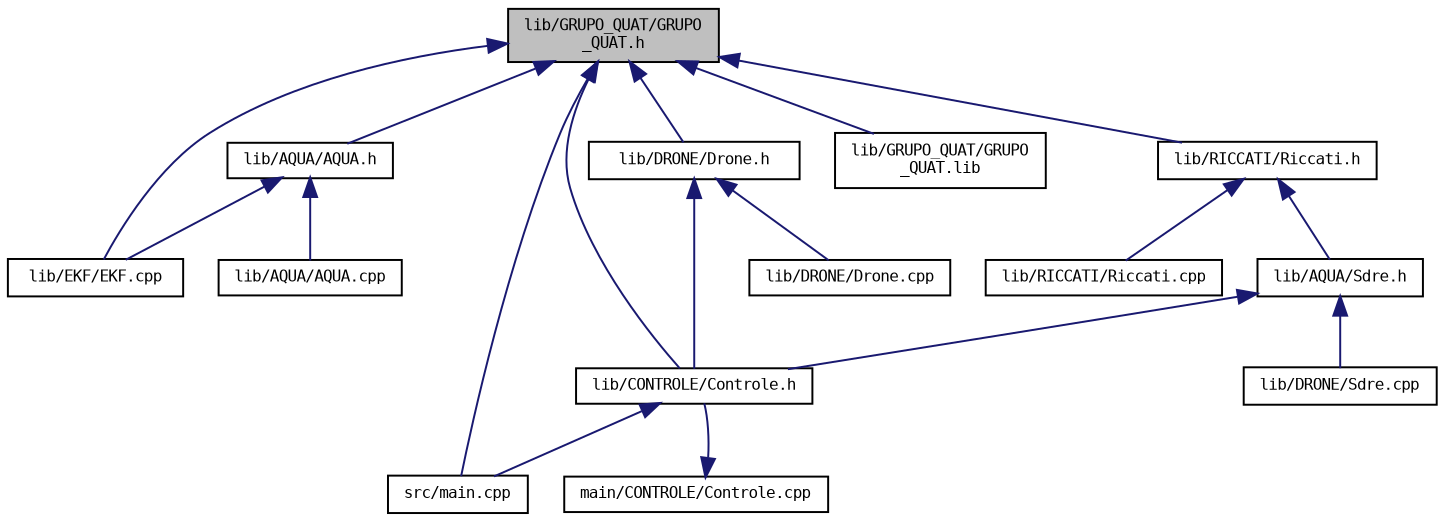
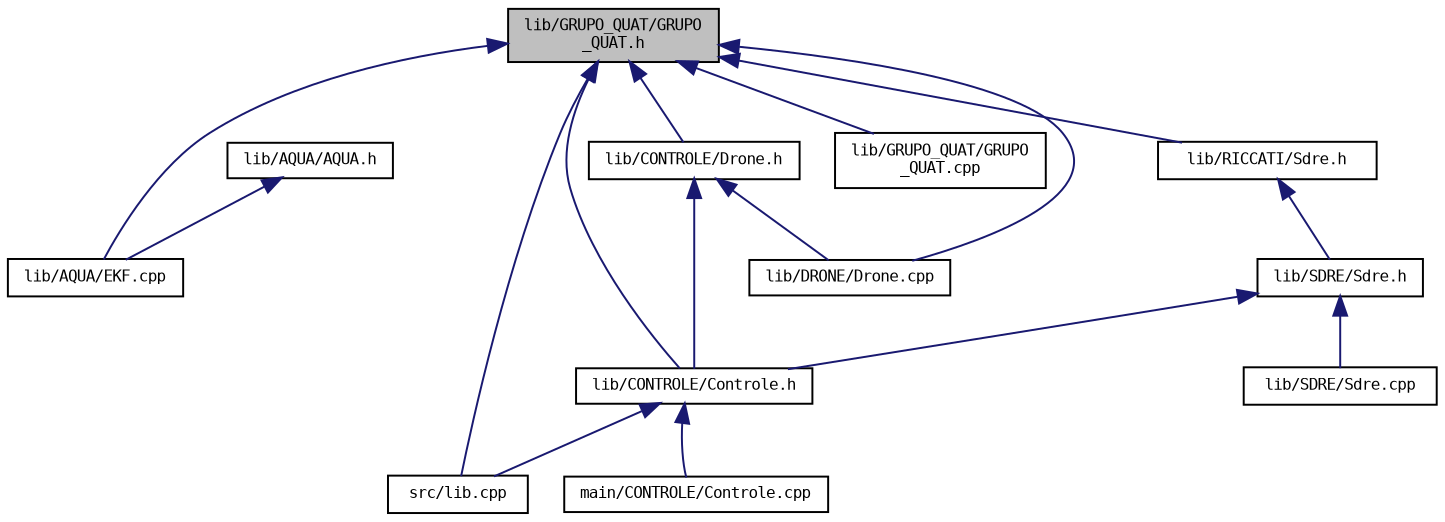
(441, 106) -> (1004, 98)
(694, 161) -> (694, 161)
(940, 161) -> (940, 161)
(1267, 161) -> (1267, 161)
(96, 278) -> (96, 278)
(310, 278) -> none
(1104, 278) -> none
(1340, 278) -> (1340, 278)
(1340, 386) -> (1340, 386)
(708, 430) -> (682, 450)
(458, 494) -> (458, 494)
